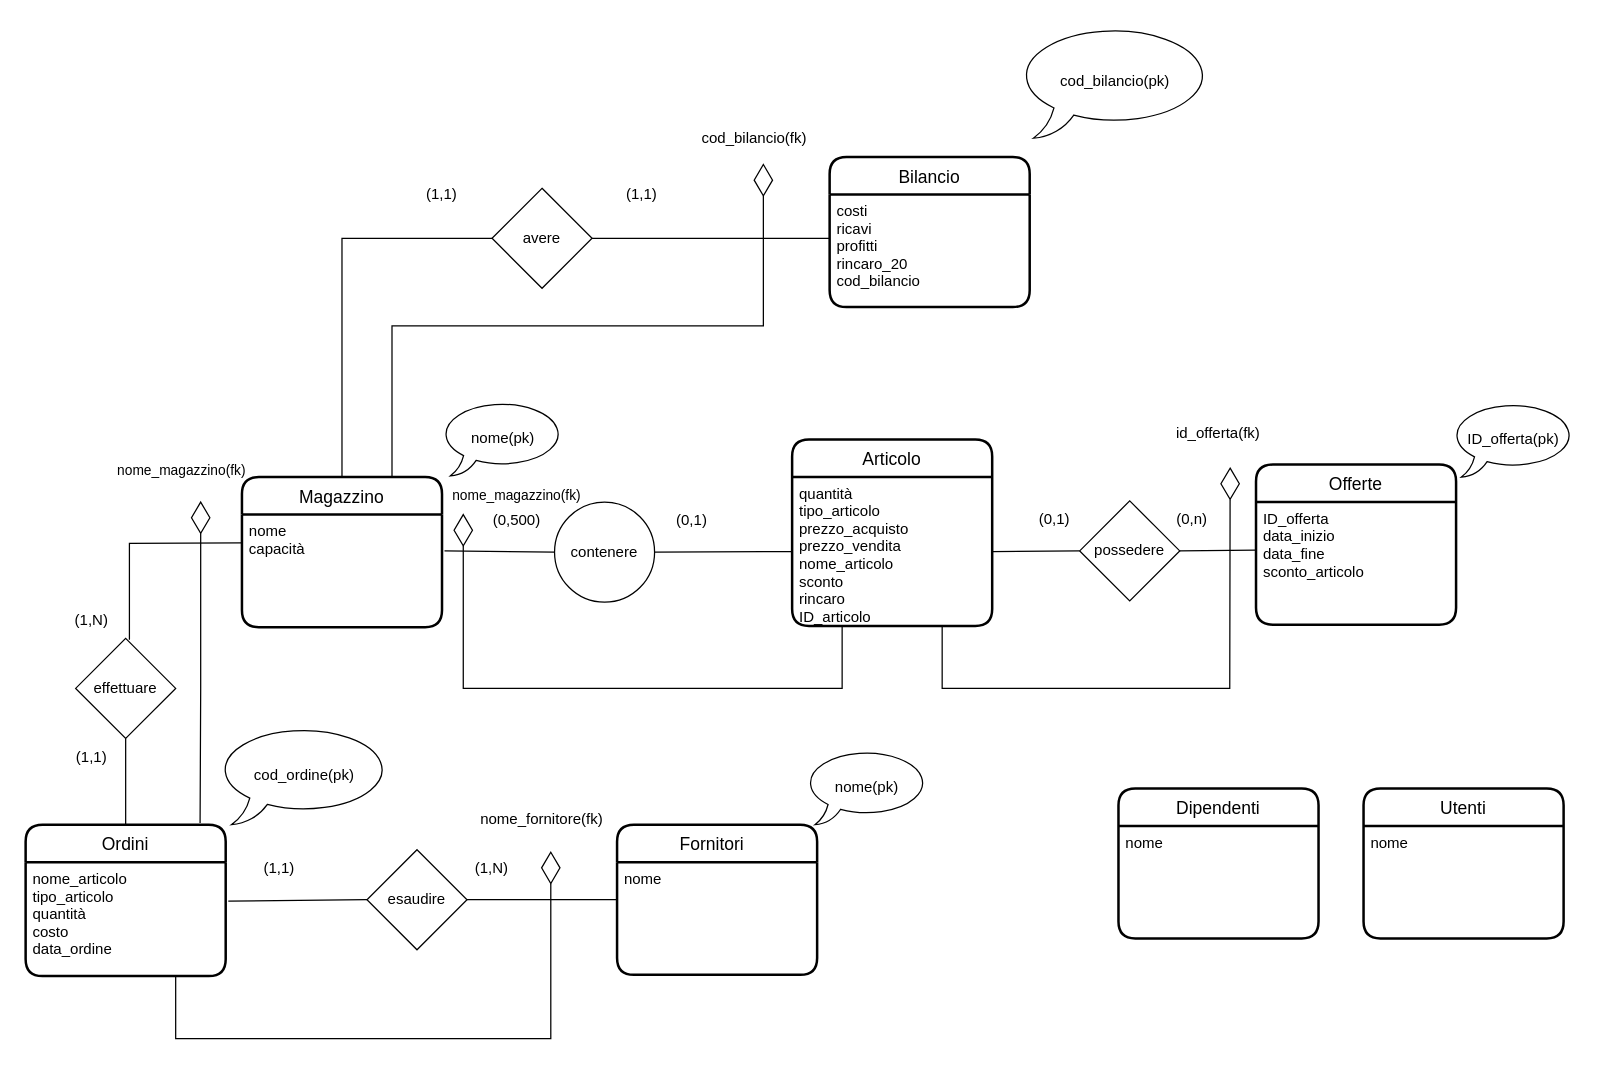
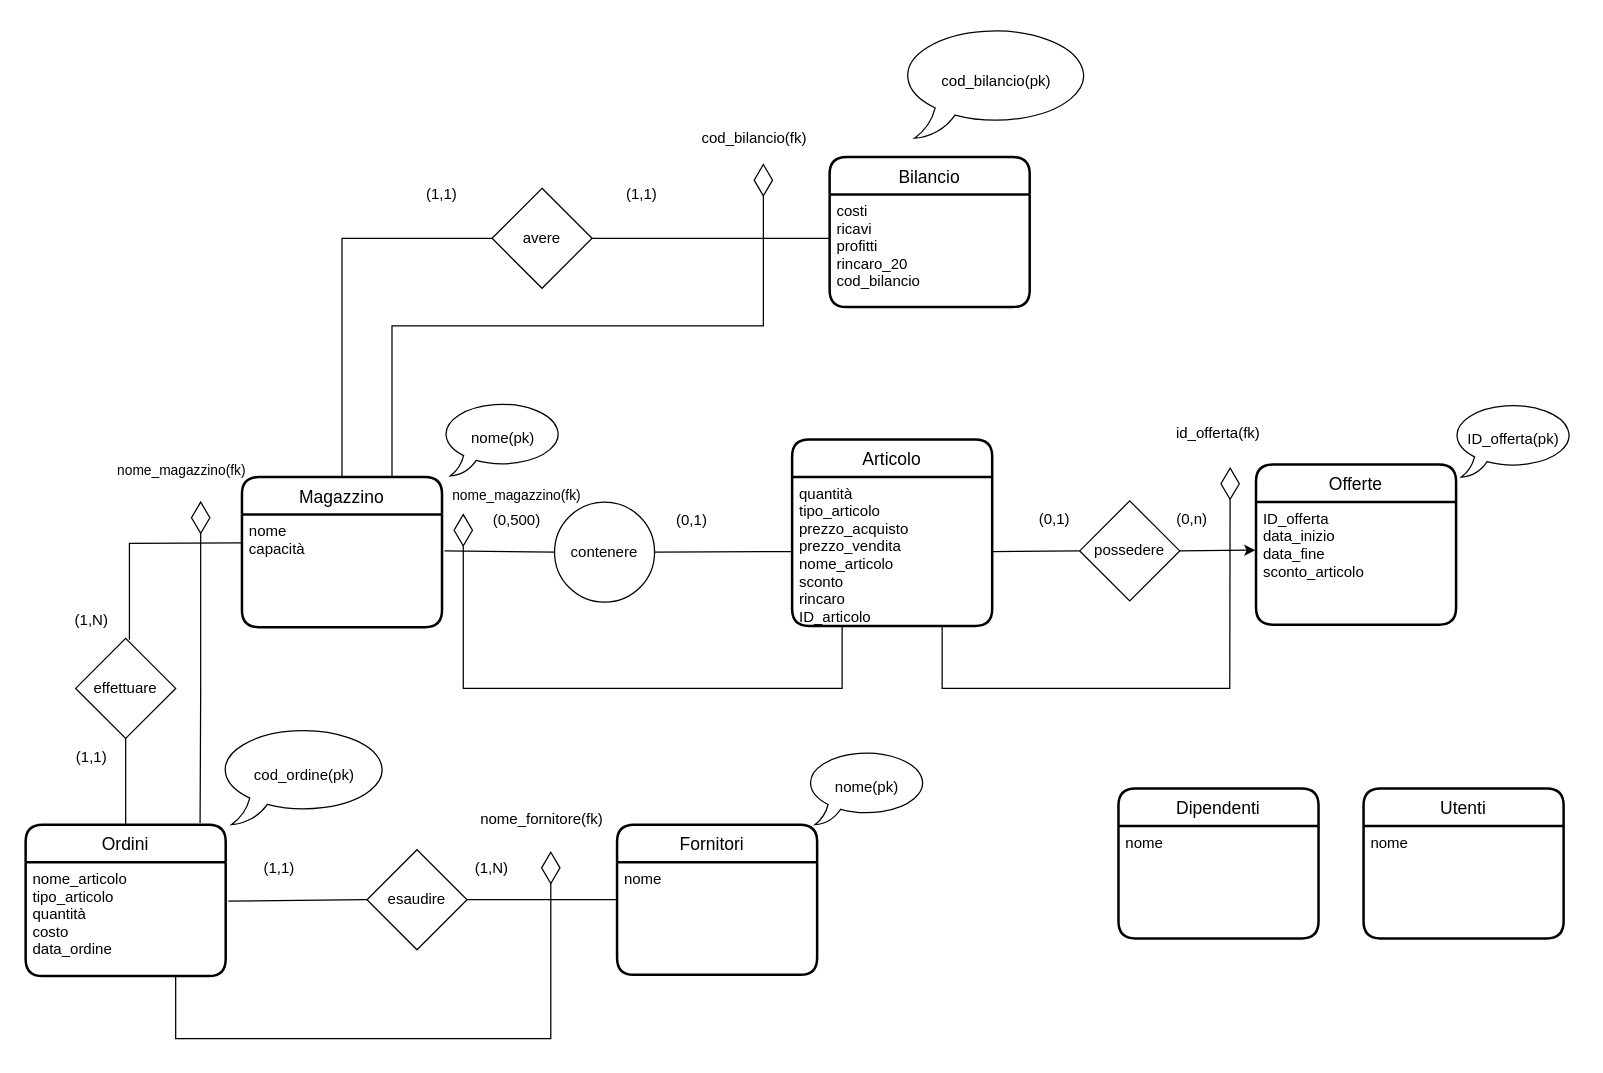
(1115, 82) -> (996, 82)
(1248, 550) -> (1245, 550)
